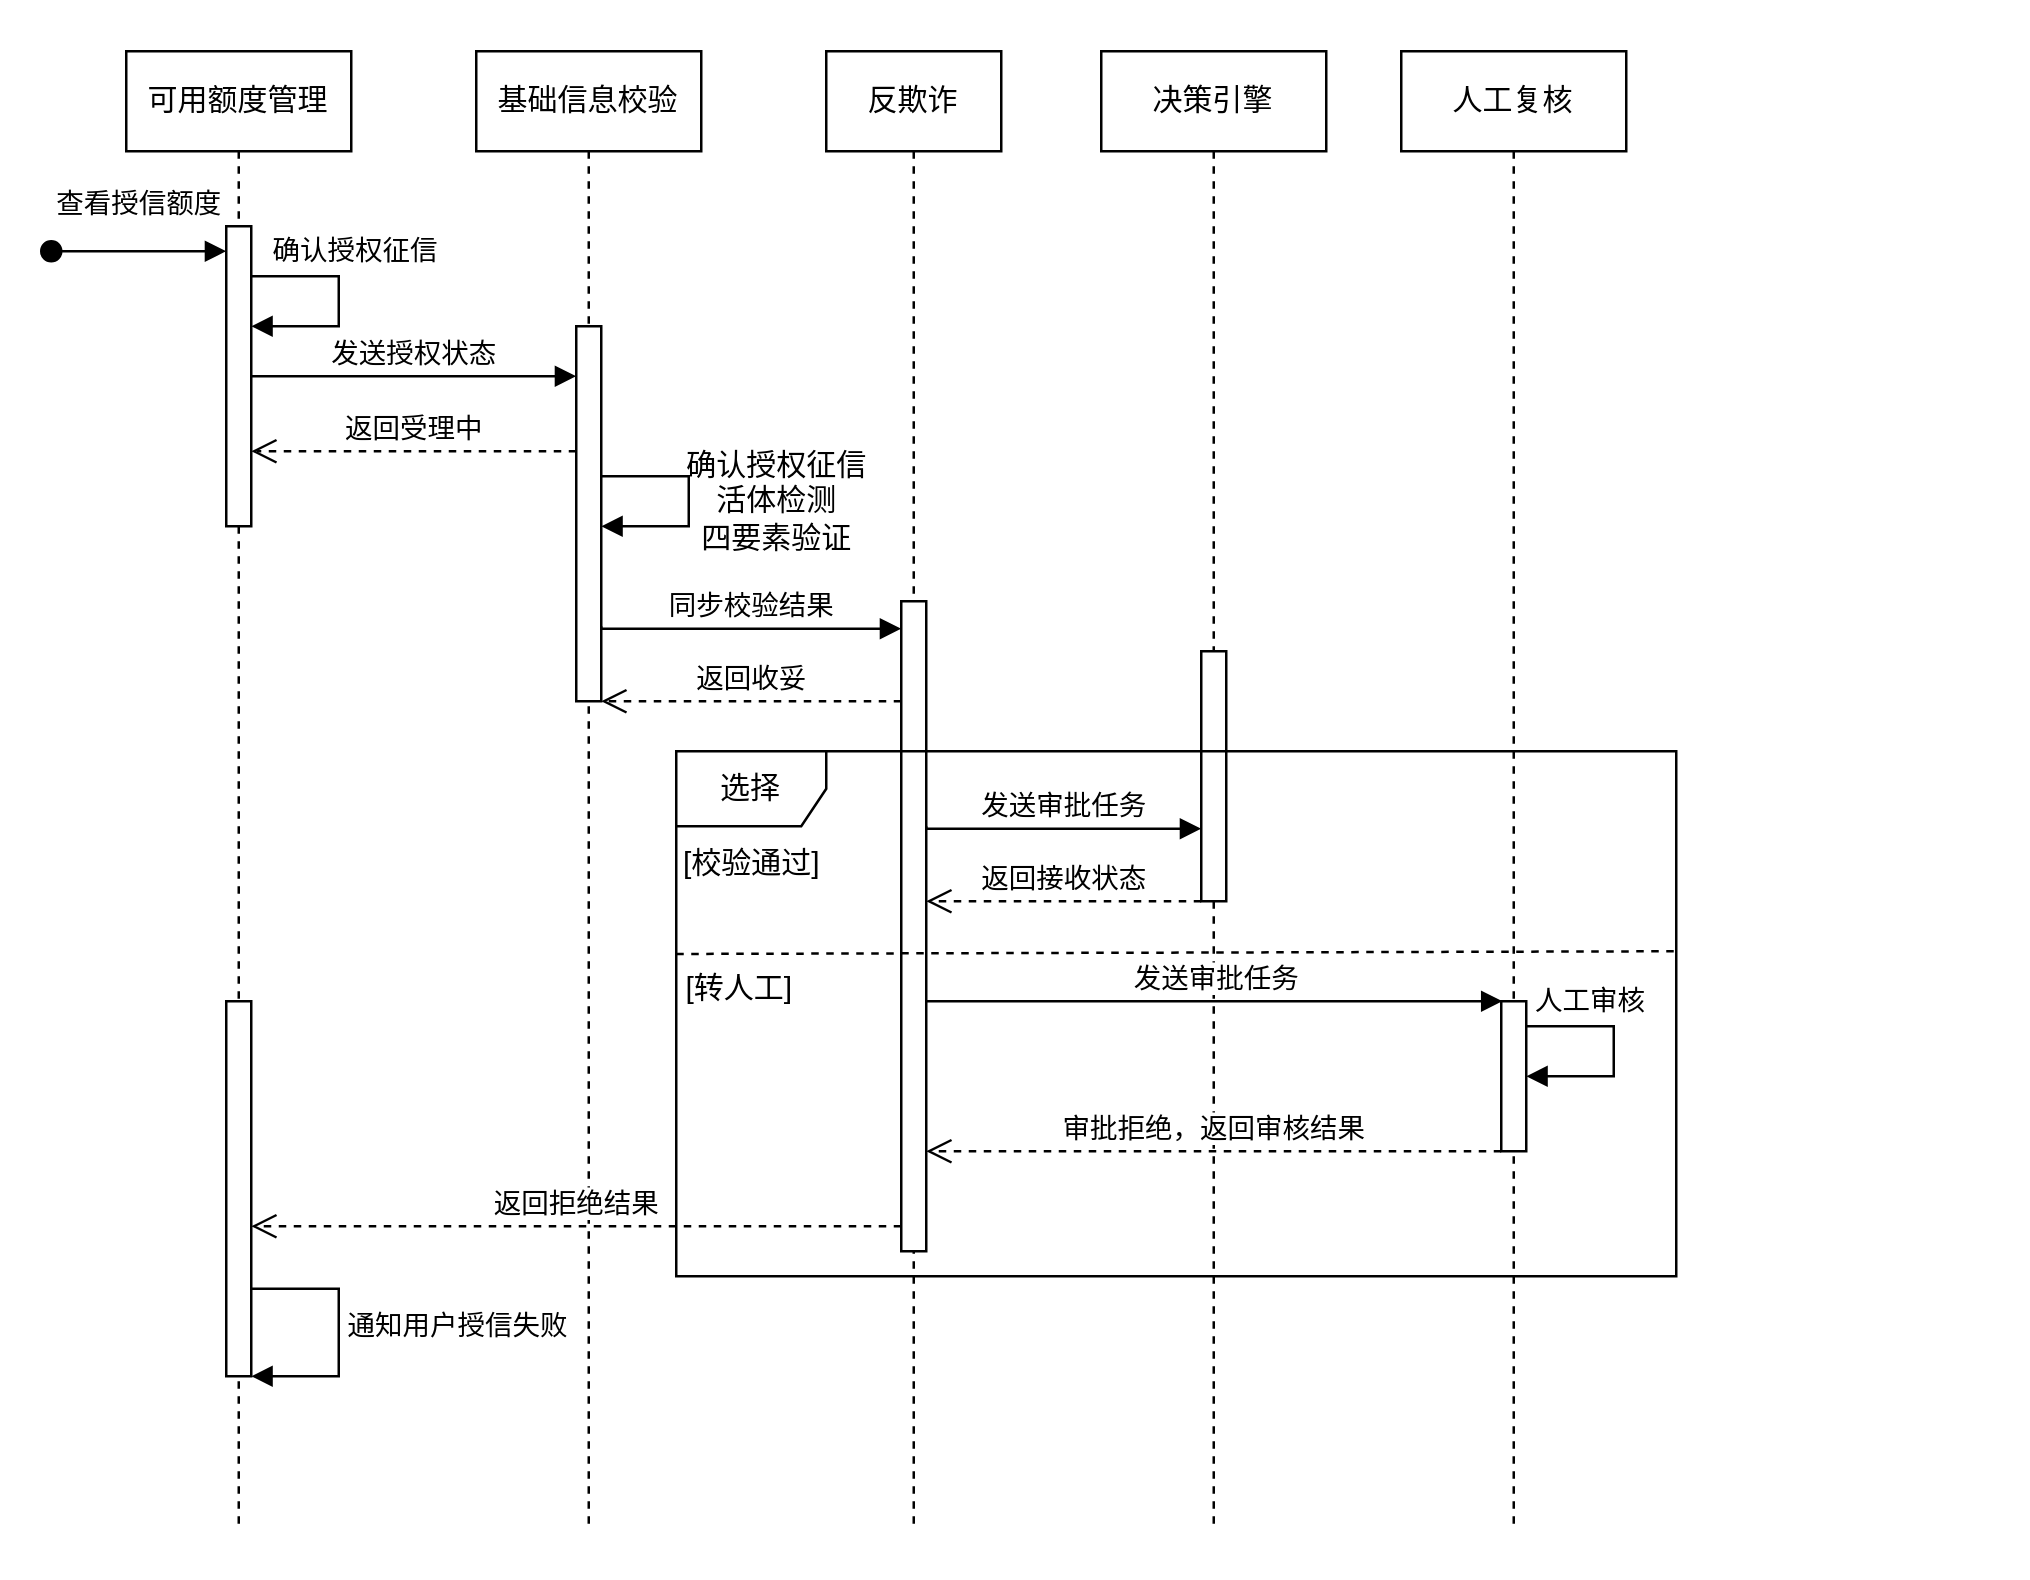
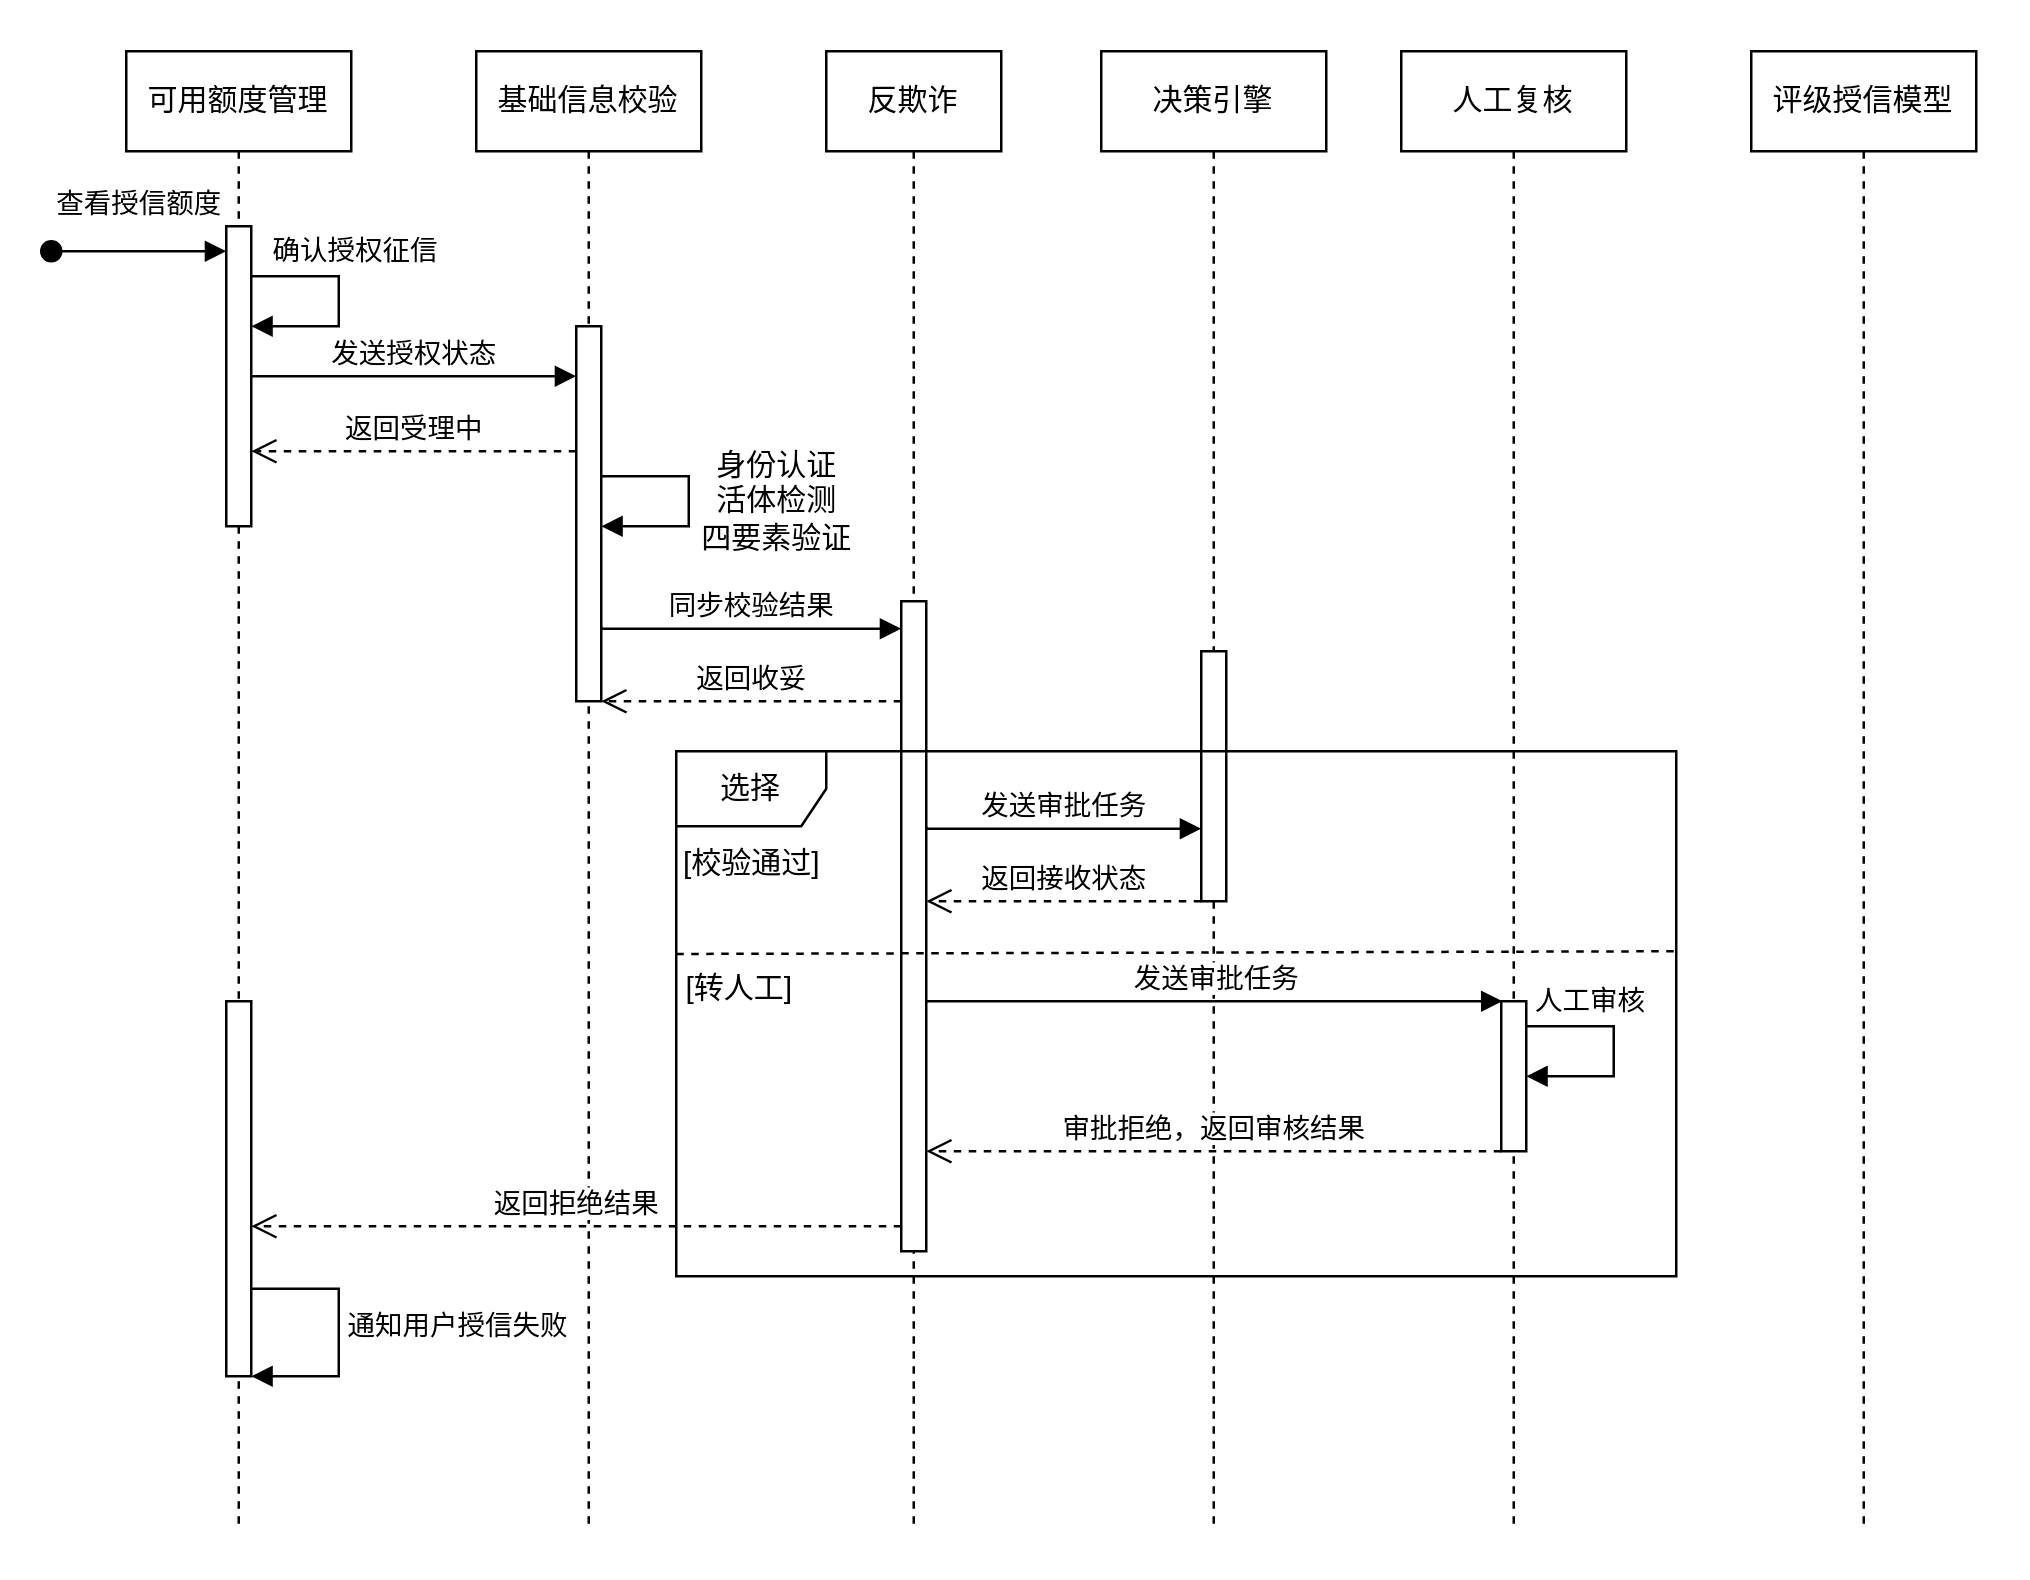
(778, 501) -> (778, 501)
none -> (1864, 789)
